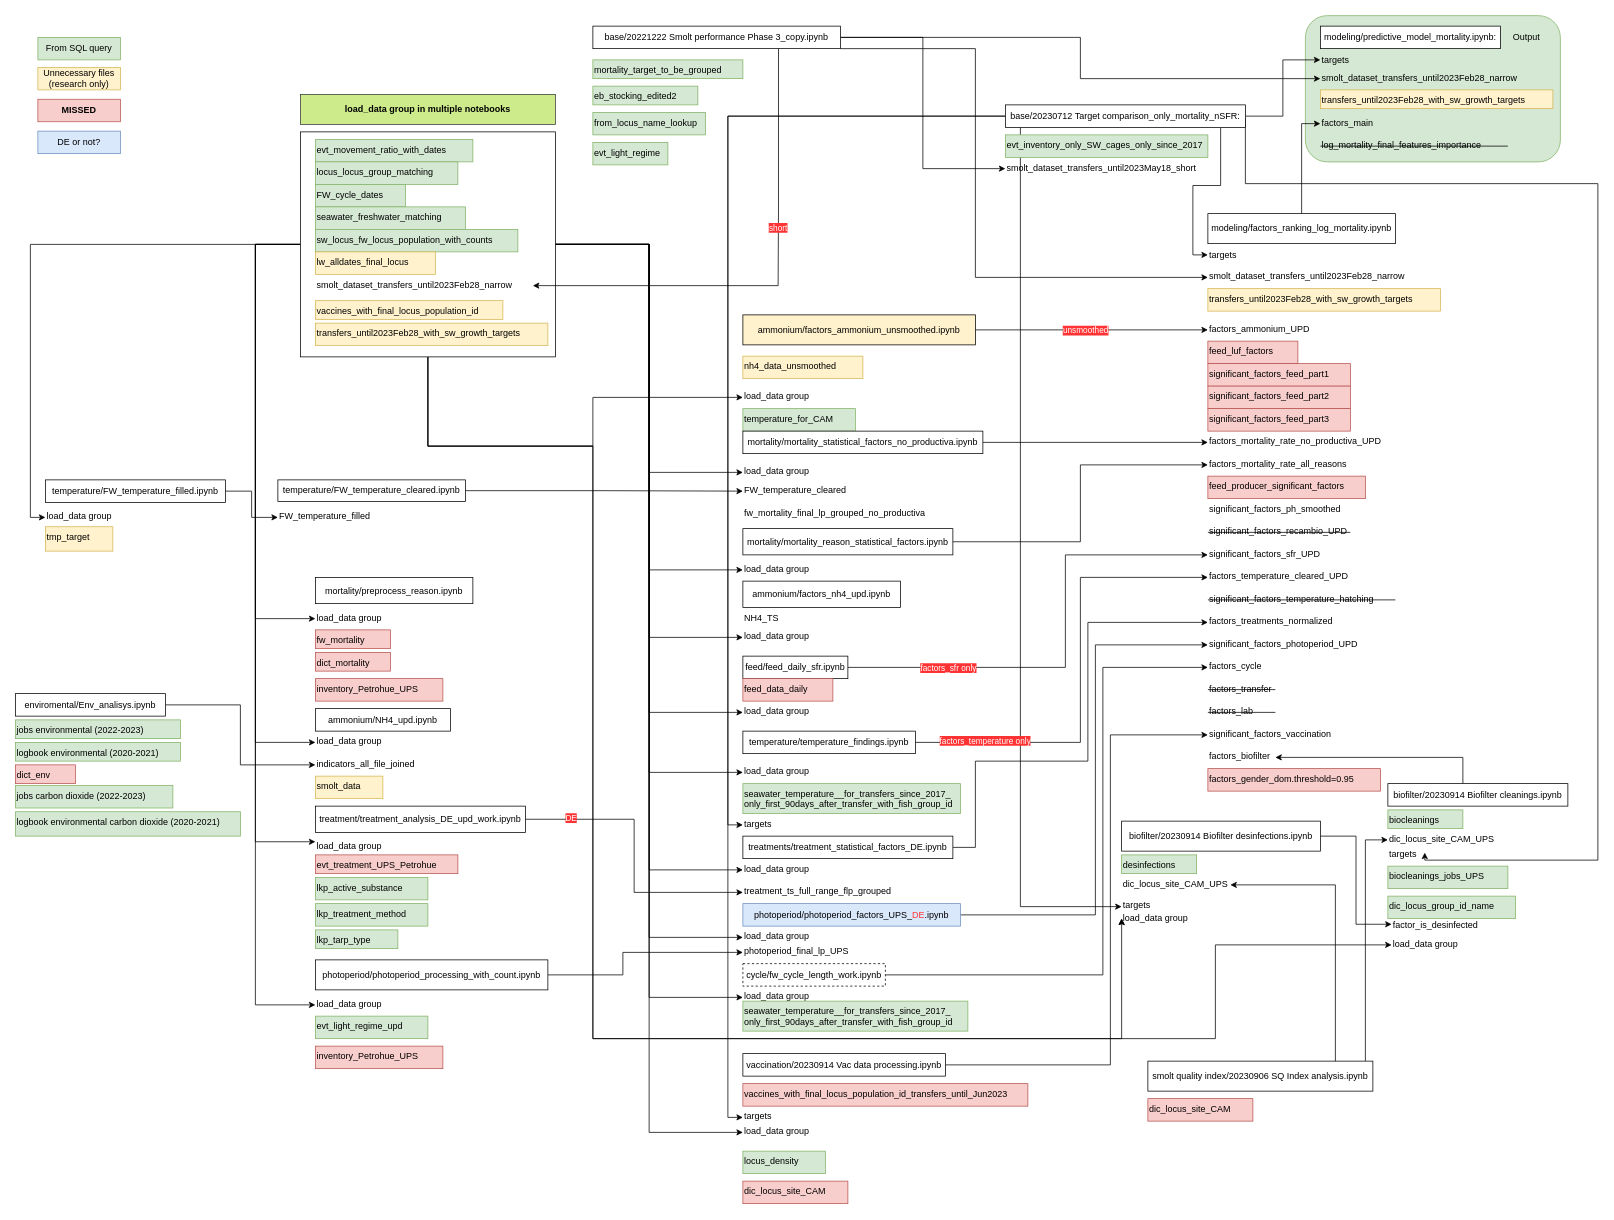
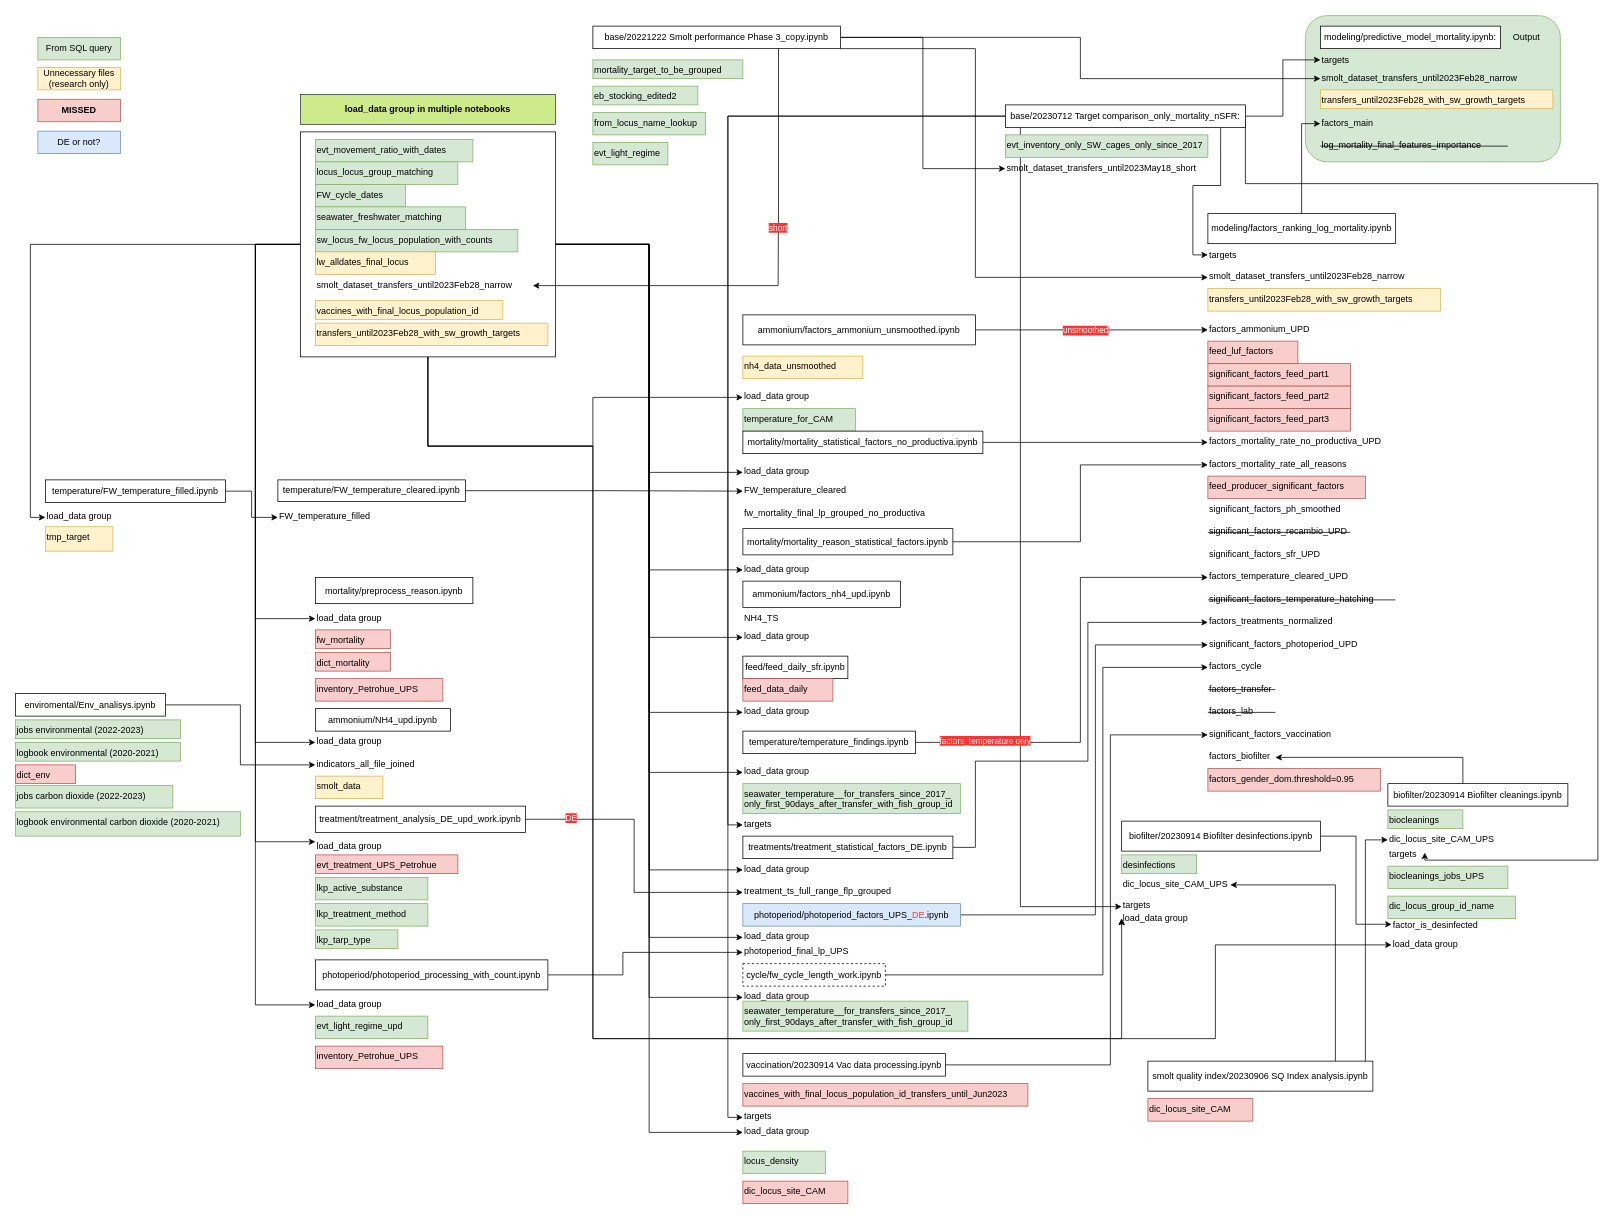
(859, 330) -> (859, 330)
(1013, 667) -> none
